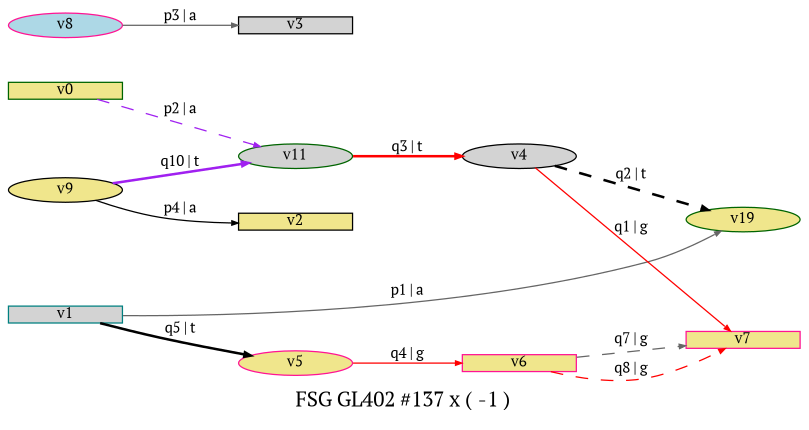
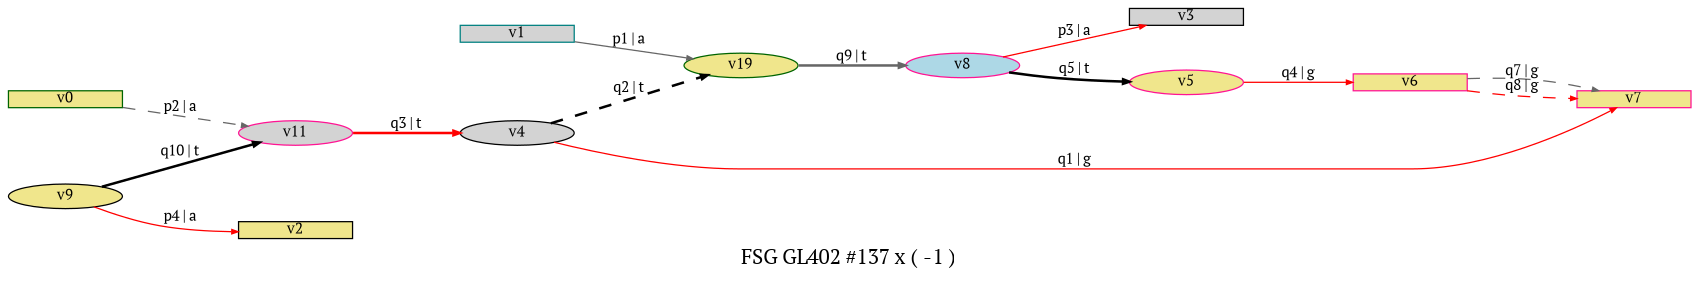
(177, 25) -> (1071, 42)
none -> (848, 65)
(175, 122) -> (182, 116)
(296, 156) -> (296, 133)
(177, 174) -> (178, 165)
(162, 218) -> (161, 226)
(172, 340) -> (1066, 79)
